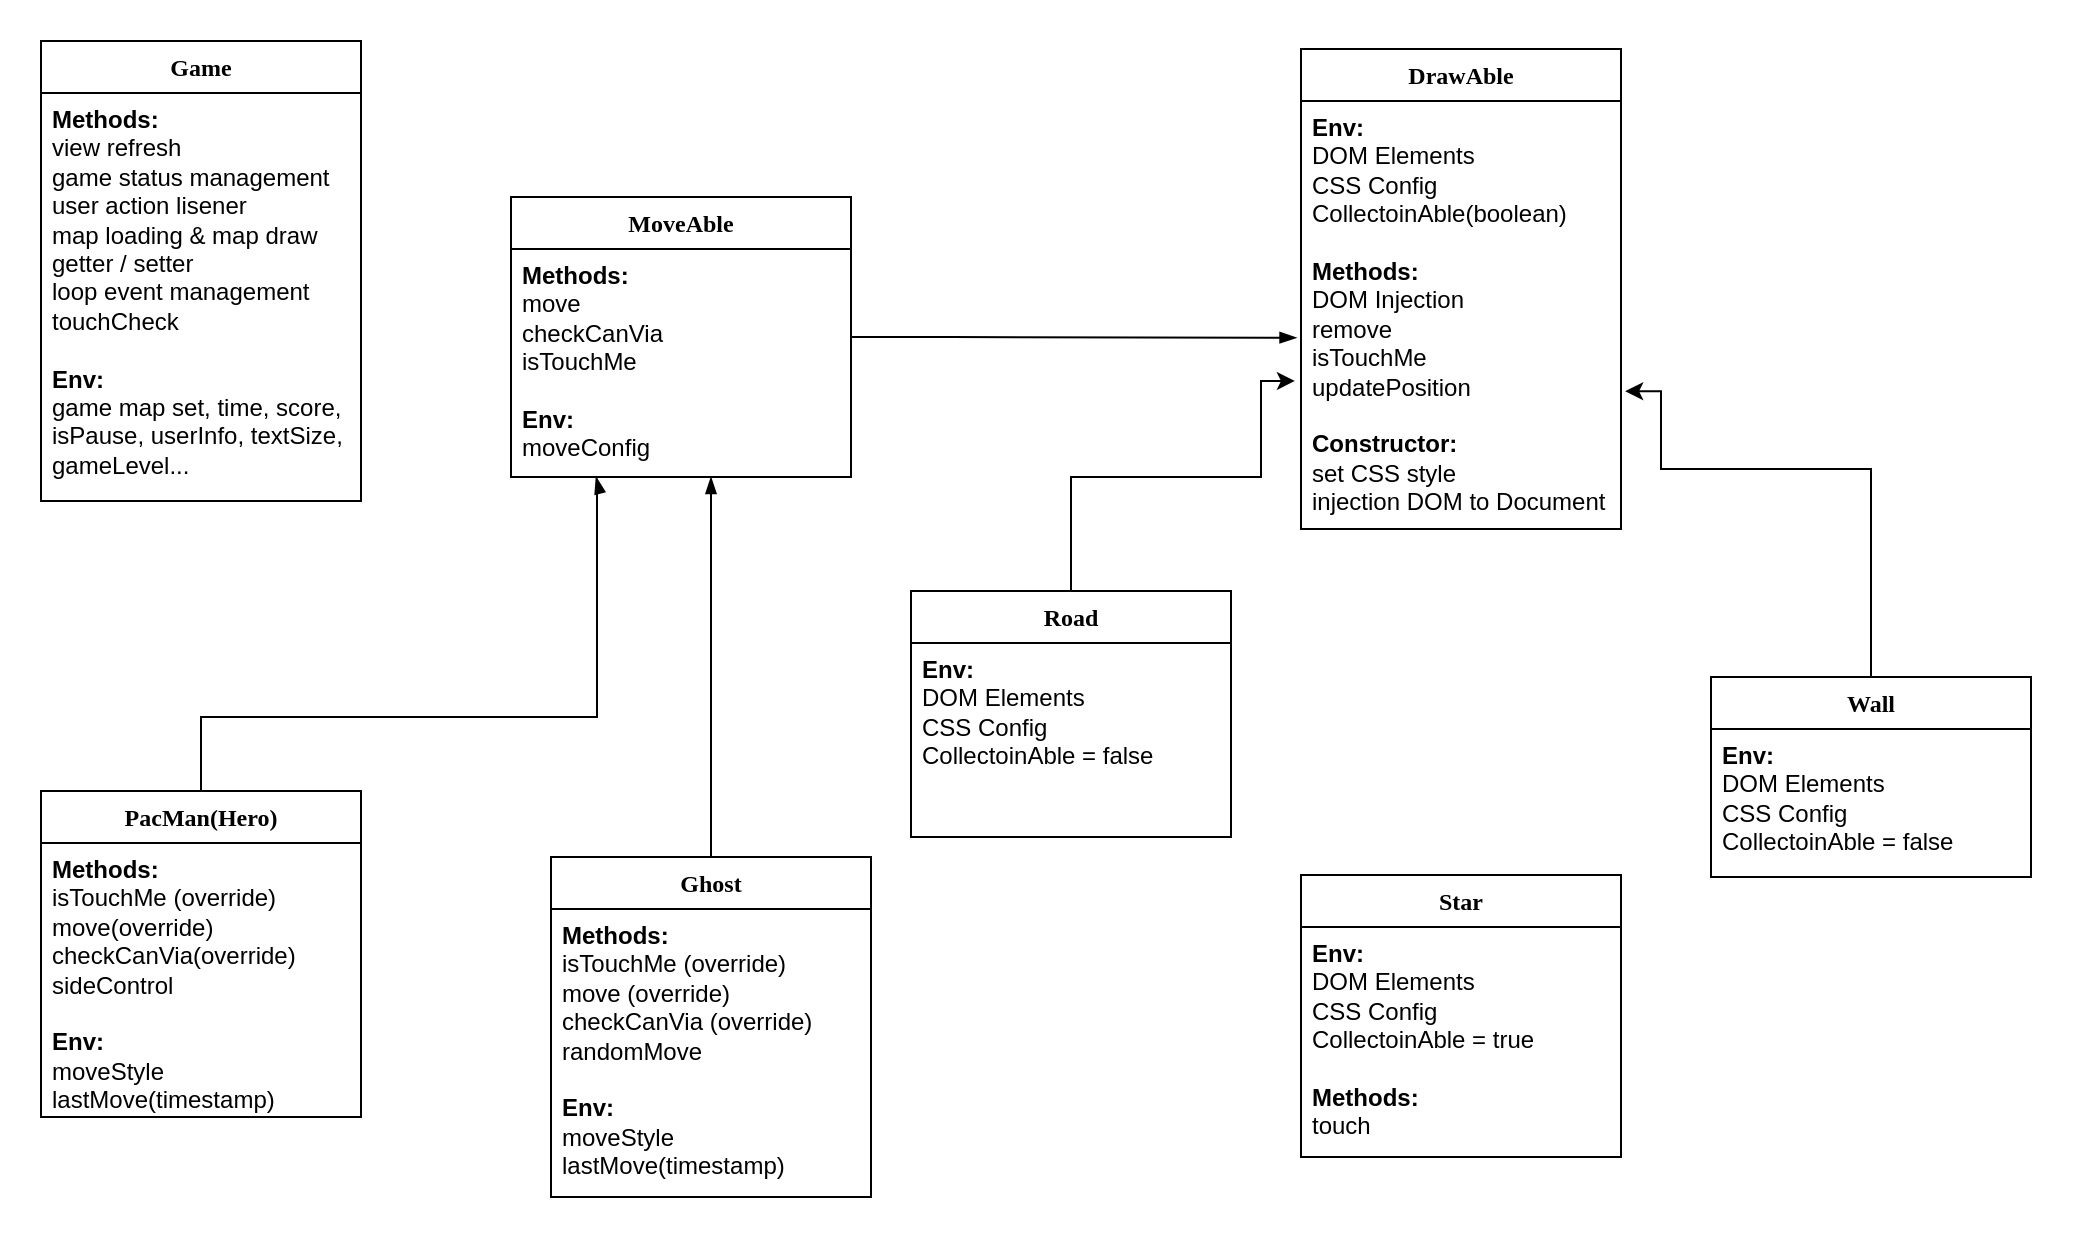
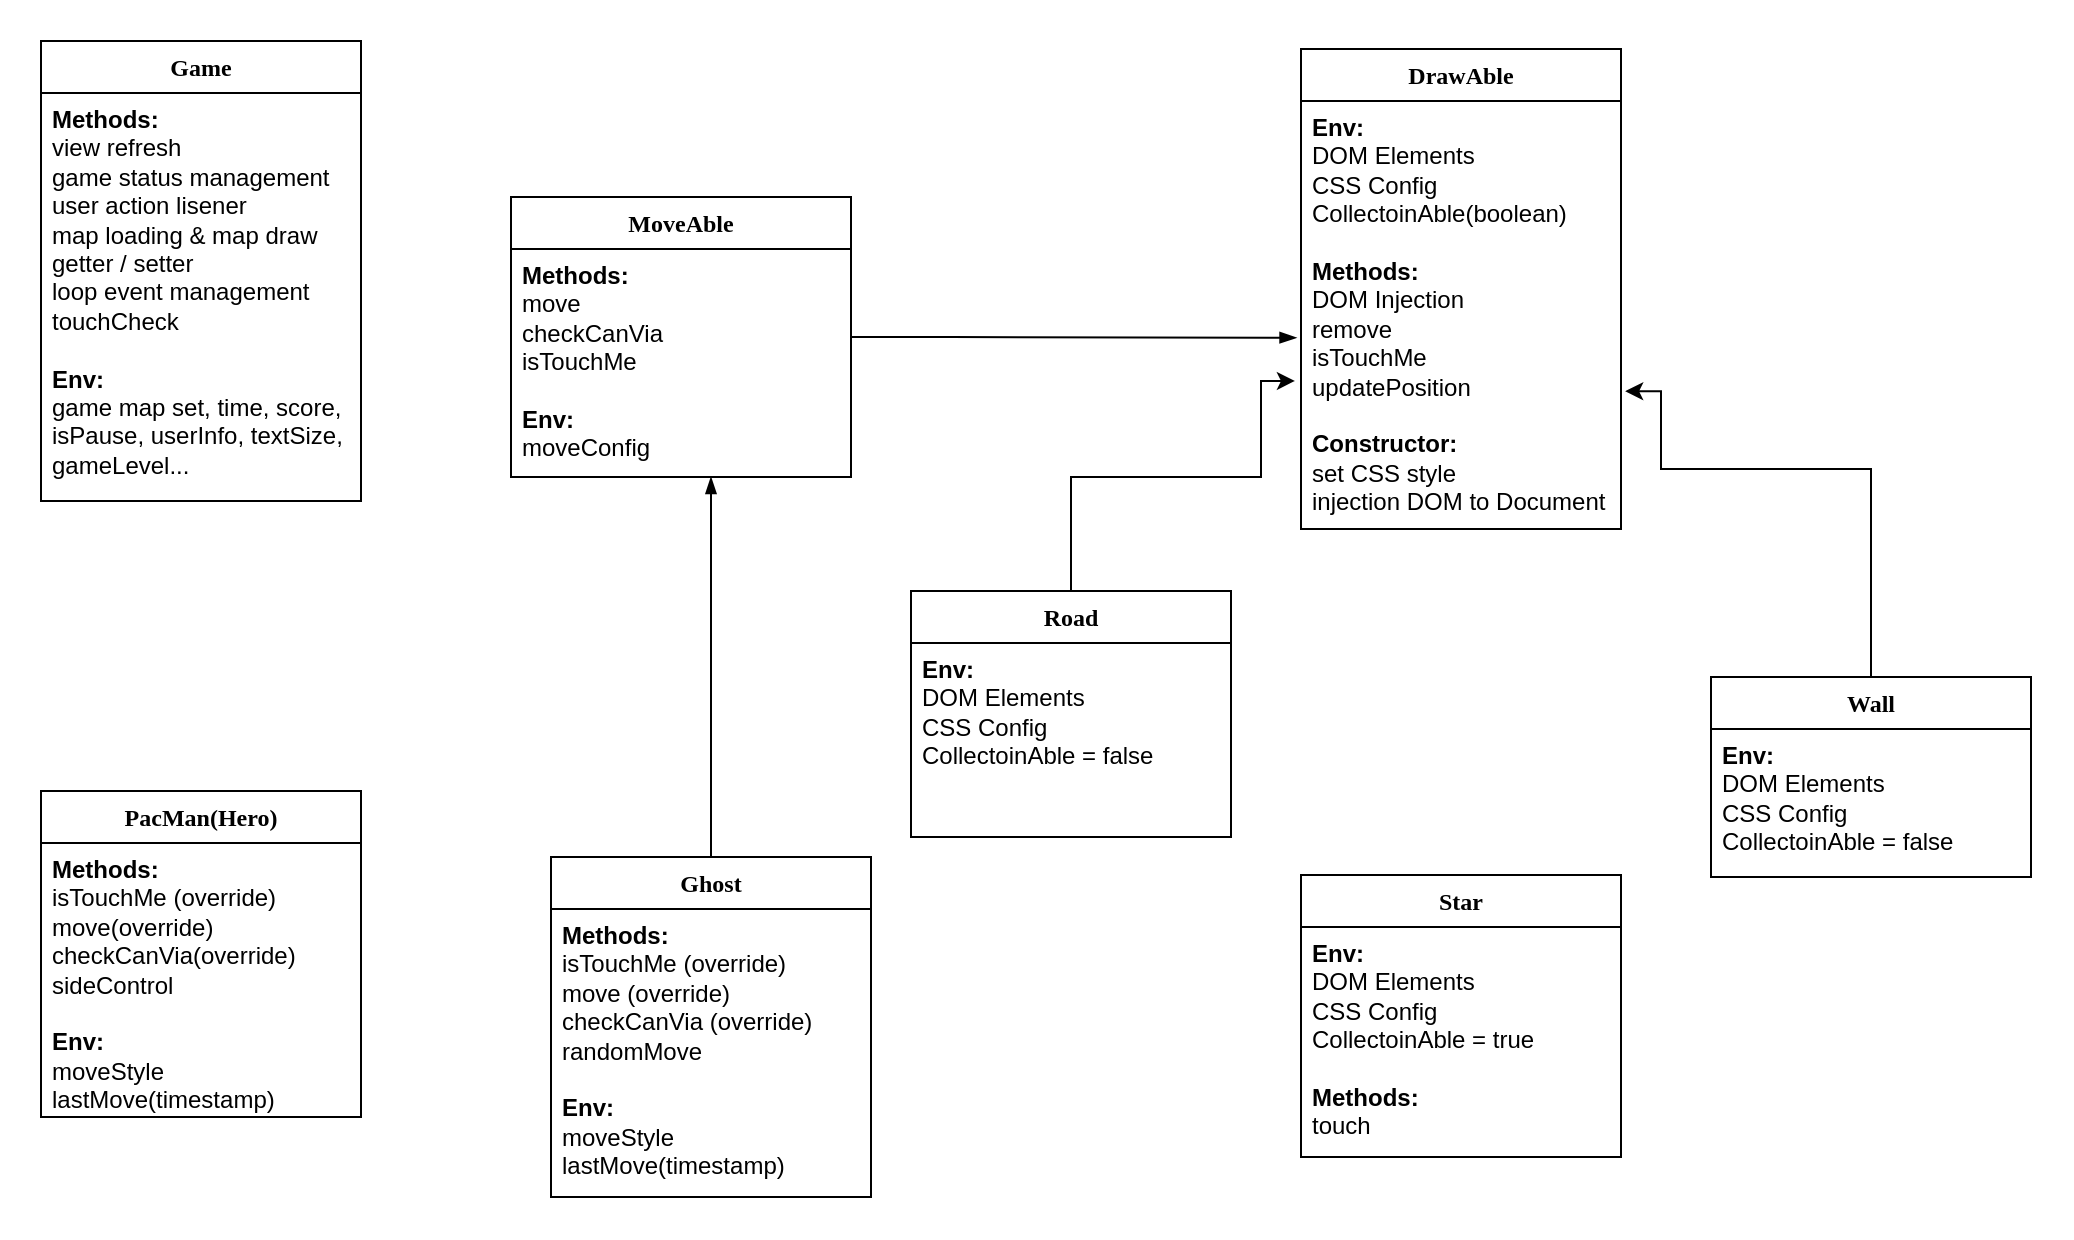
(487, 717) -> none
